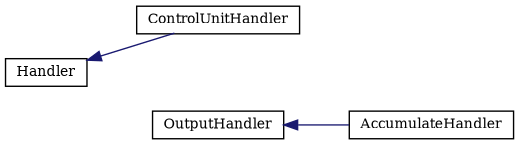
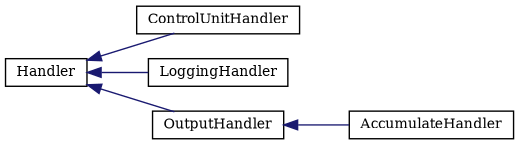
none -> (218, 72)
none -> (138, 100)
